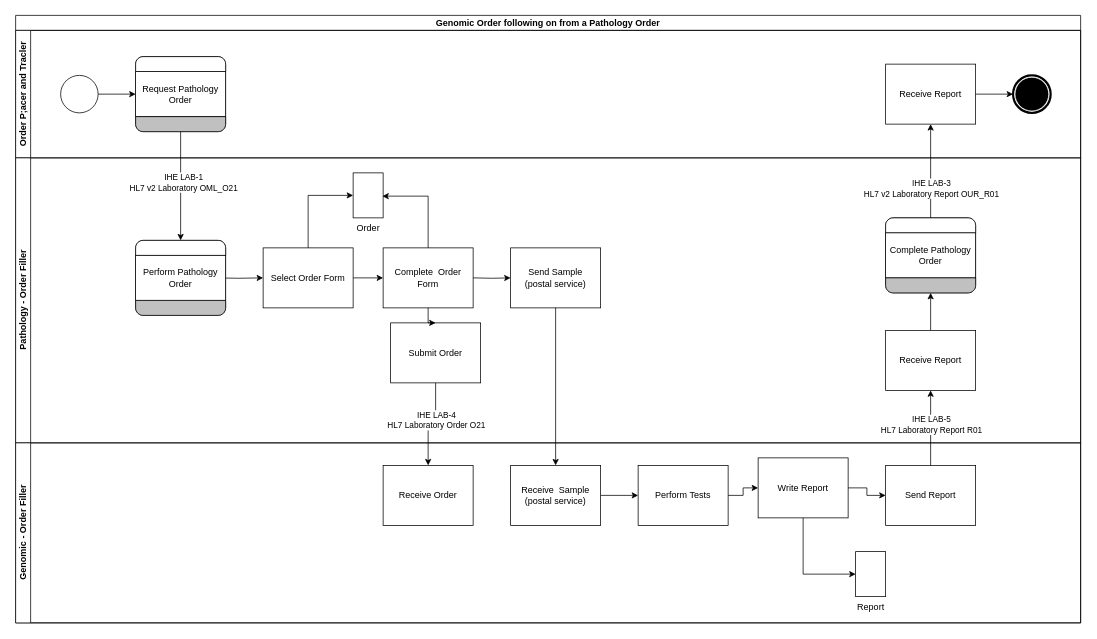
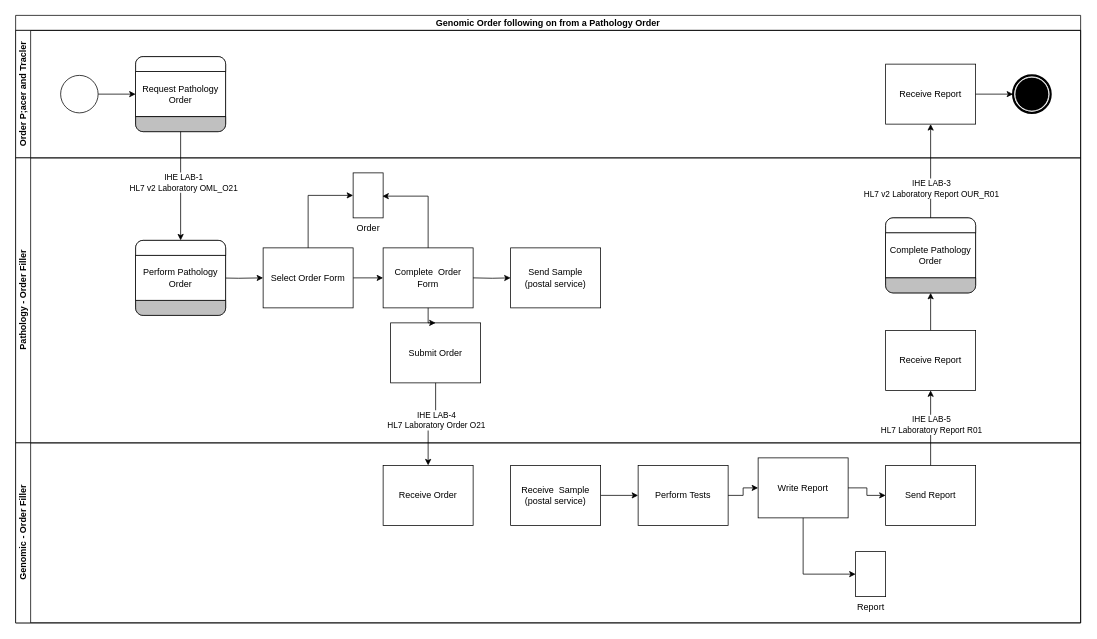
(555, 384) -> none
